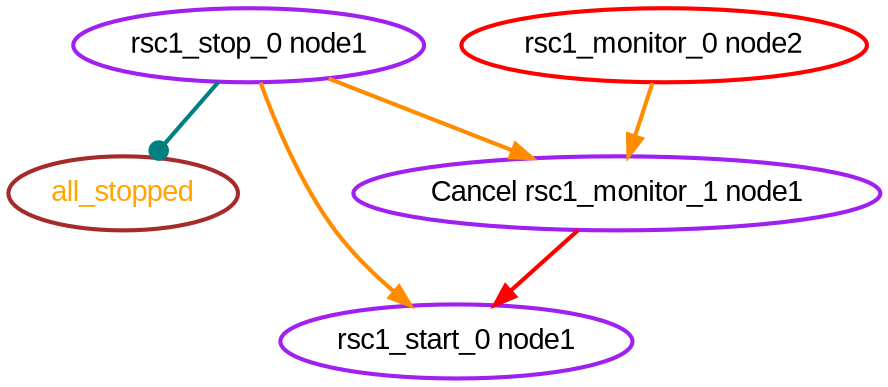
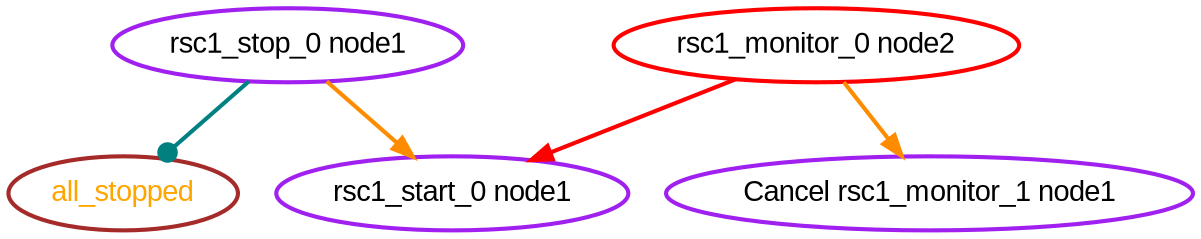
(421, 115) -> none
(544, 261) -> (643, 116)
